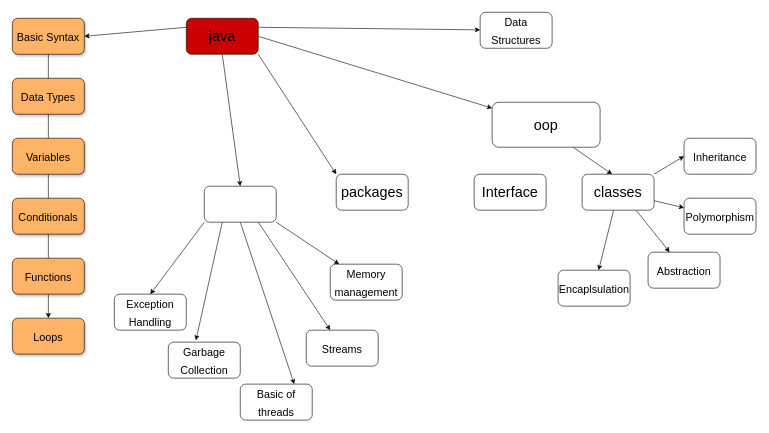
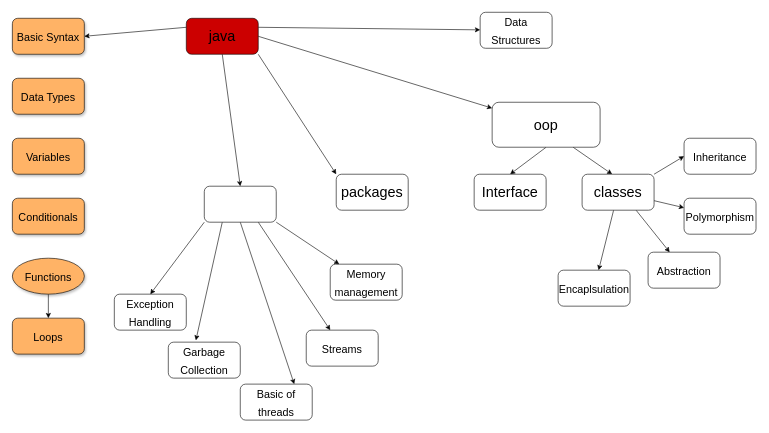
(48, 126) -> none
none -> (530, 159)
(48, 276) -> (48, 276)
